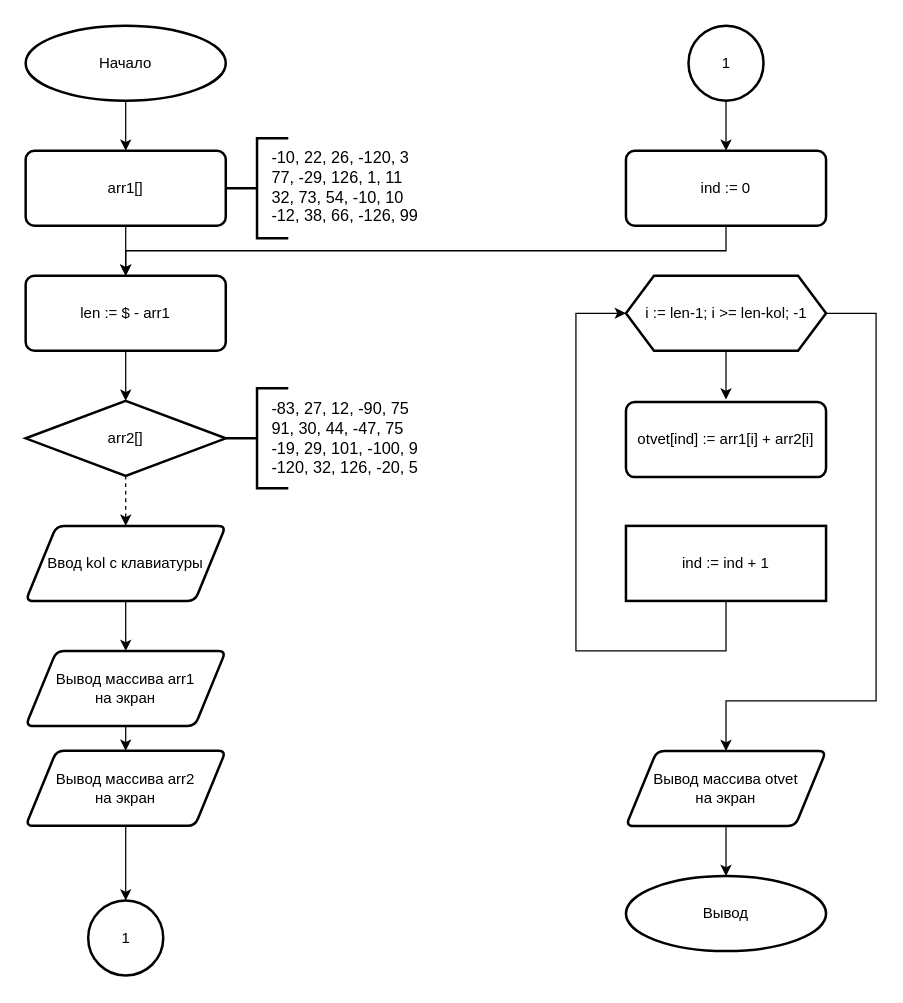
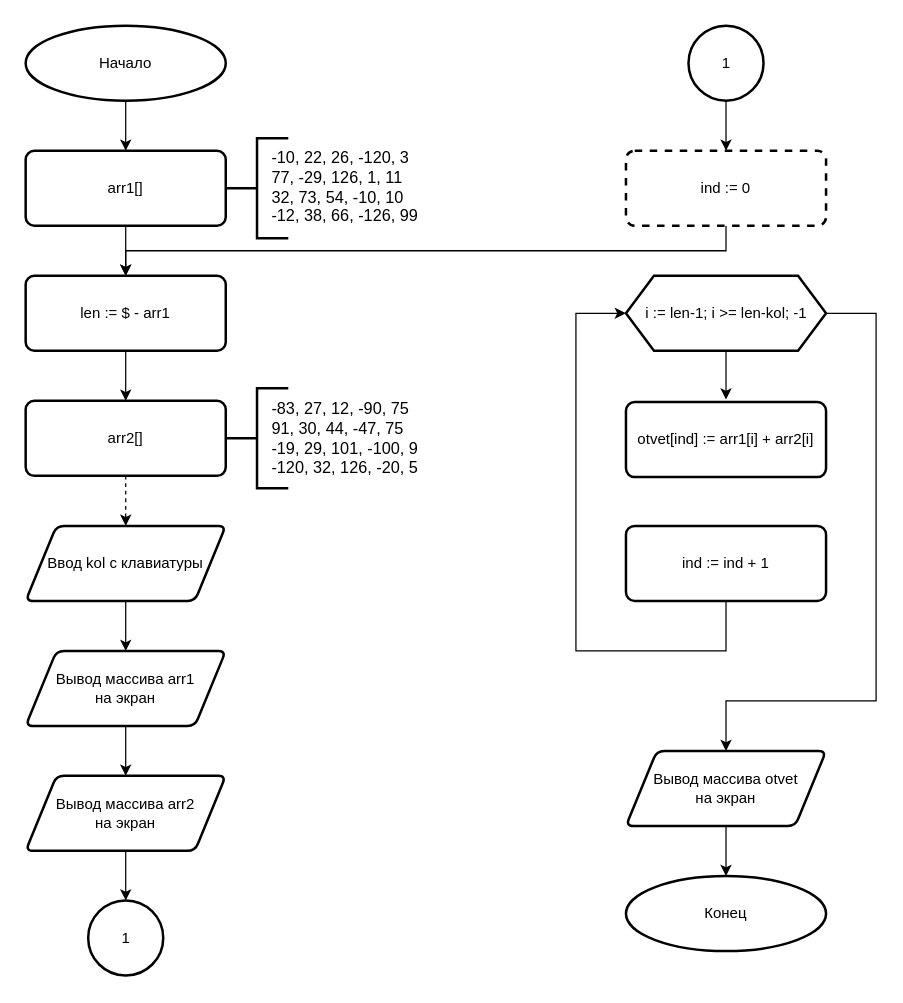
(726, 188) -> (726, 188)
(126, 438) -> (126, 438)
(726, 563) -> (726, 563)
(126, 788) -> (126, 813)
(726, 913) -> (726, 913)
